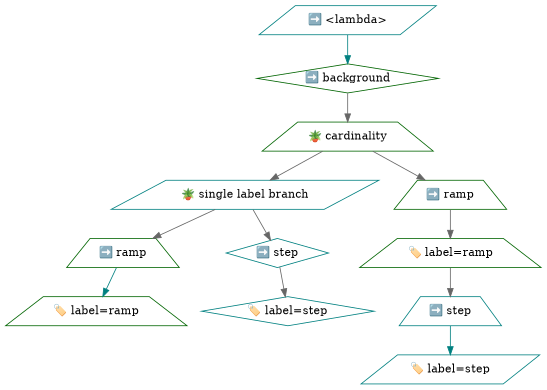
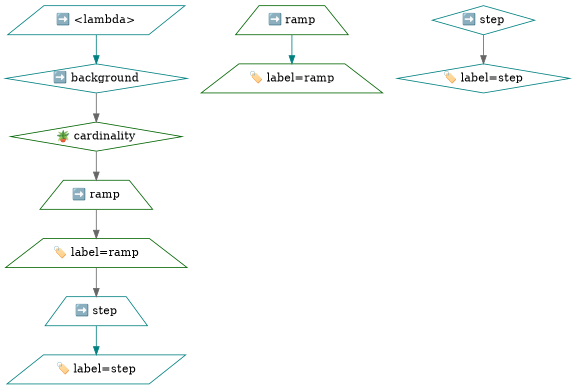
(348, 78) -> (96, 78)
(348, 137) -> (96, 137)
(245, 195) -> none
